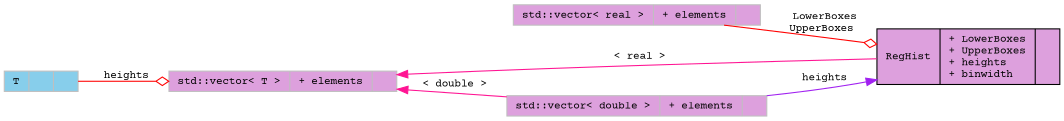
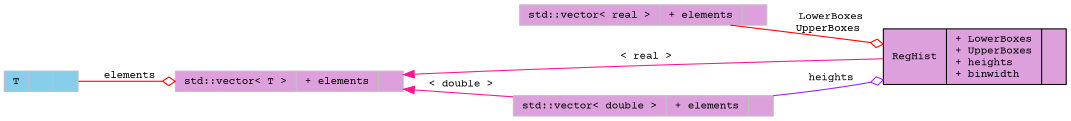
(124, 75) -> (127, 75)
(817, 90) -> (822, 90)
